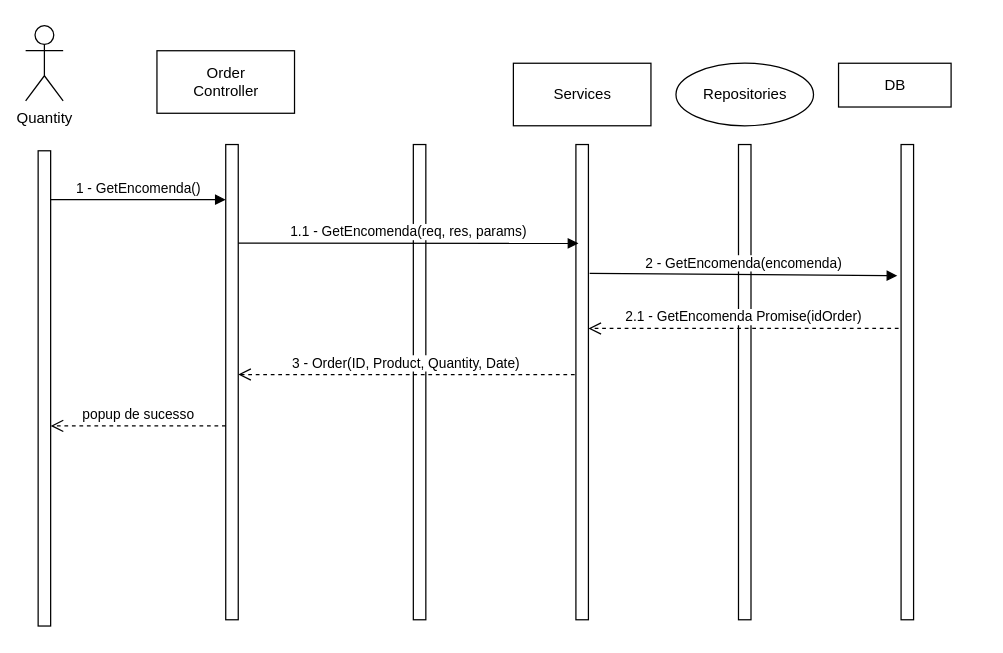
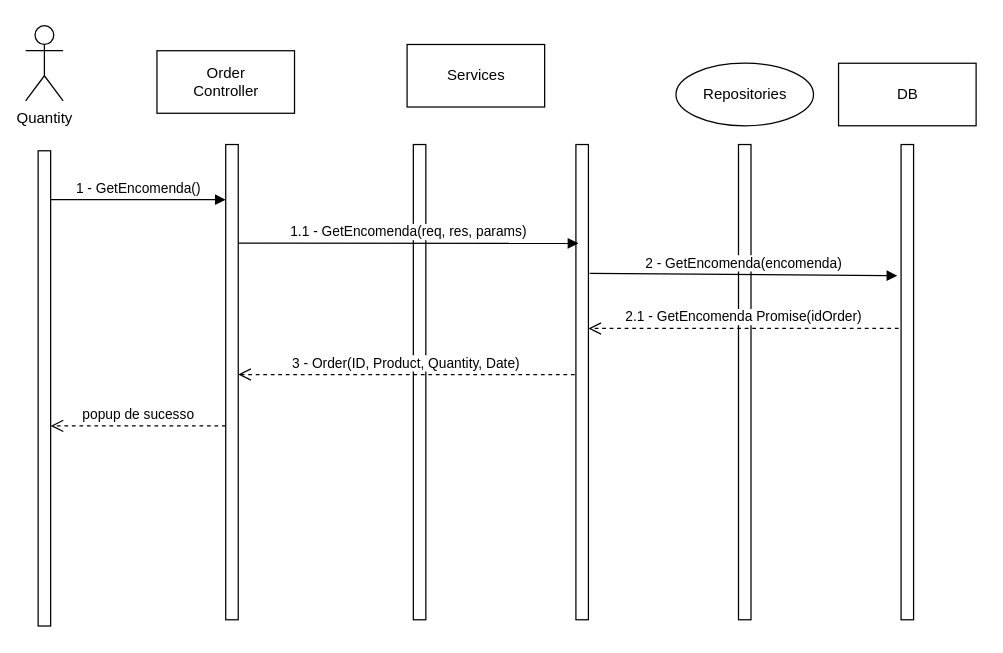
(894, 85) -> (907, 94)
(582, 94) -> (476, 76)
